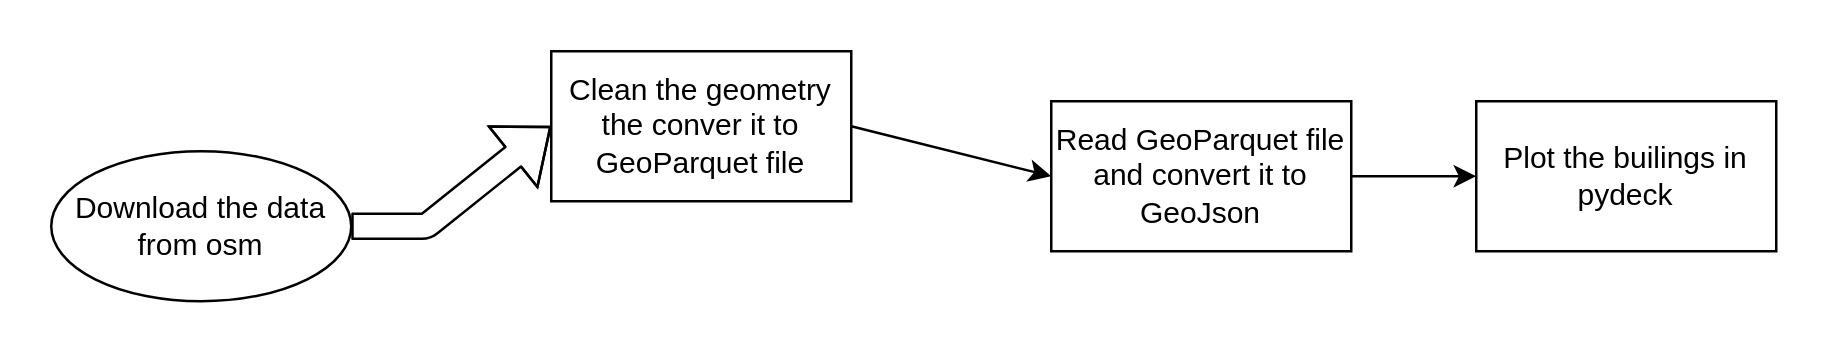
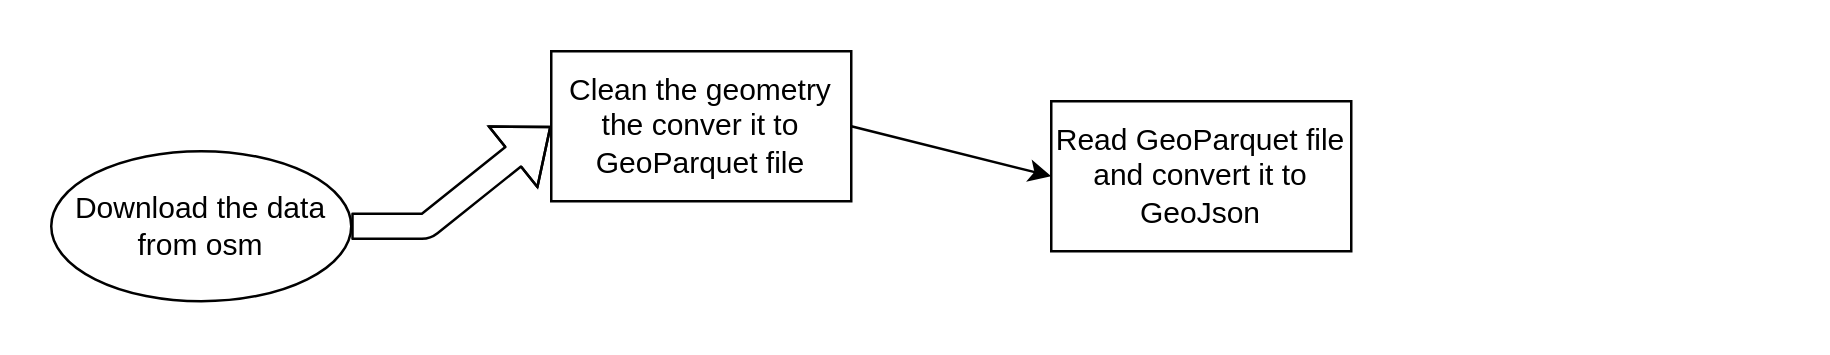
(1405, 176) -> none
(1626, 176) -> none
